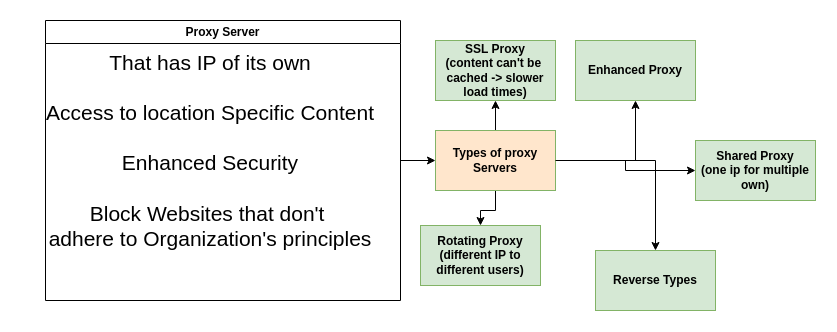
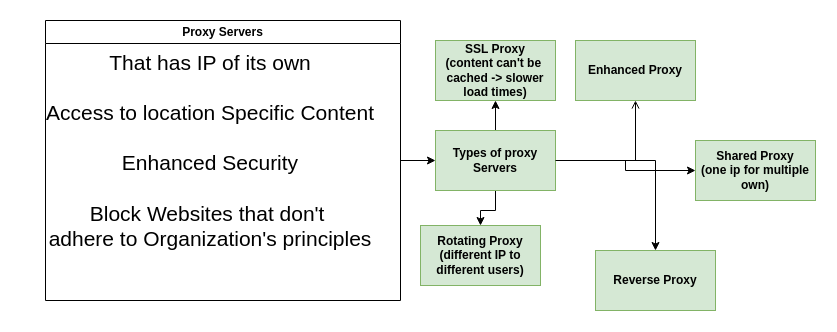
(223, 33) -> (223, 33)
(636, 109) -> (636, 107)
(496, 161) -> (496, 161)
(656, 281) -> (656, 281)
